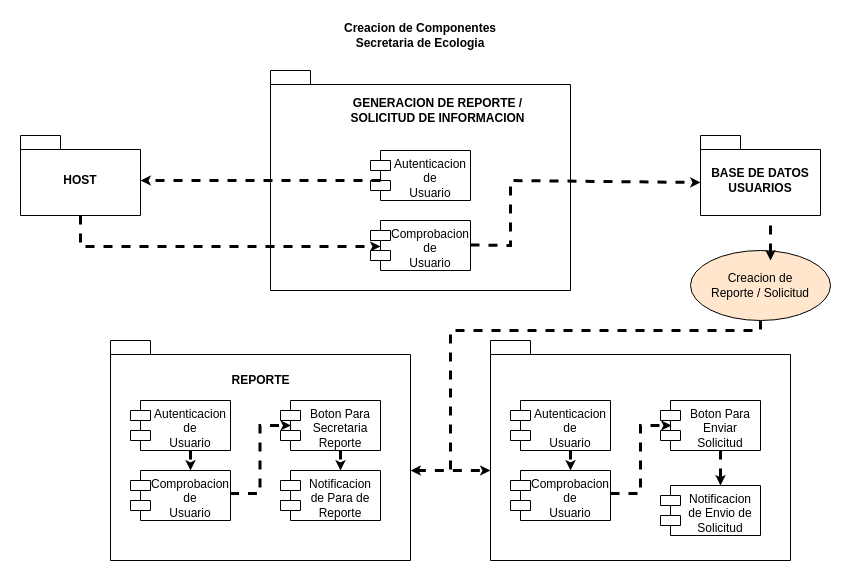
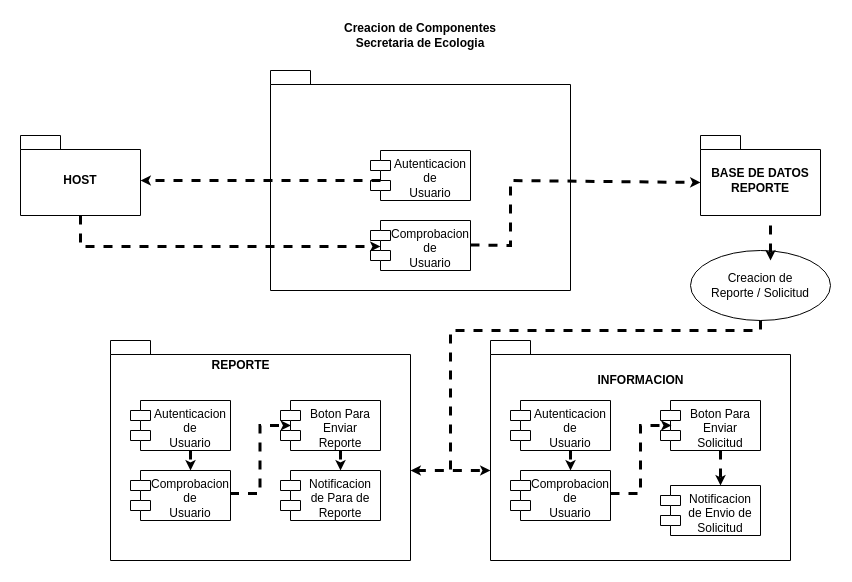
(438, 111) -> none
(761, 181) -> (761, 181)
(761, 286) -> (761, 286)
(261, 381) -> (241, 366)
none -> (641, 381)
(341, 429) -> (341, 429)
